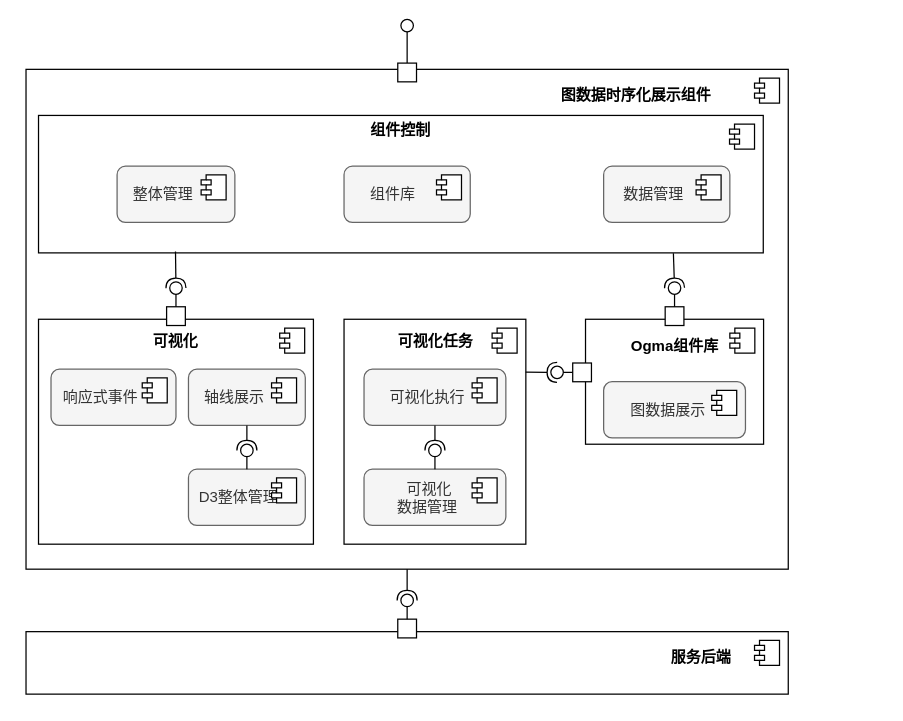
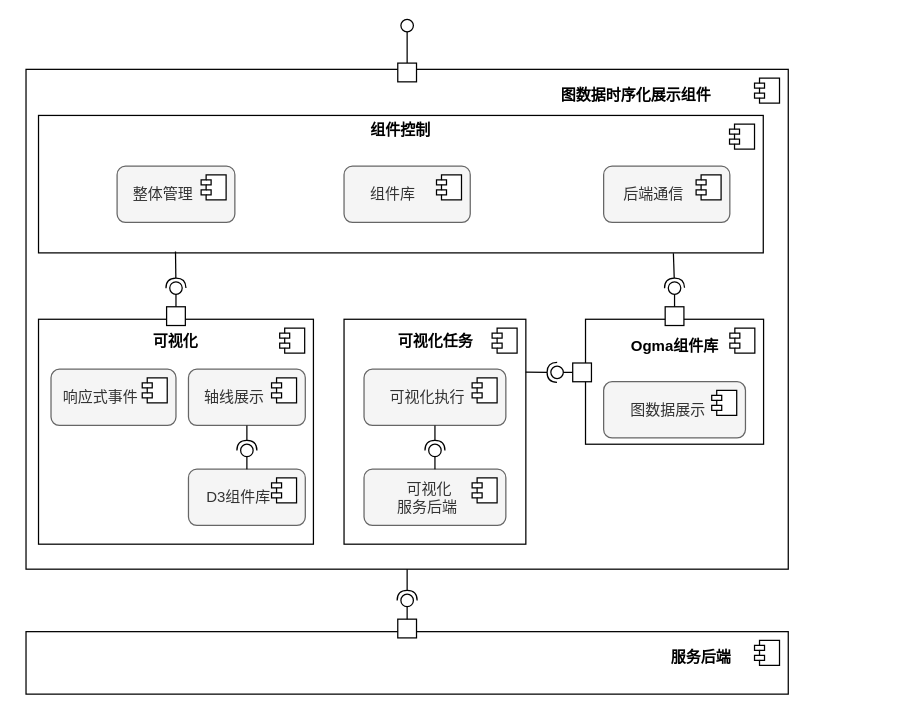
(666, 194) -> (666, 194)
(247, 498) -> (247, 498)
(436, 498) -> (436, 498)
